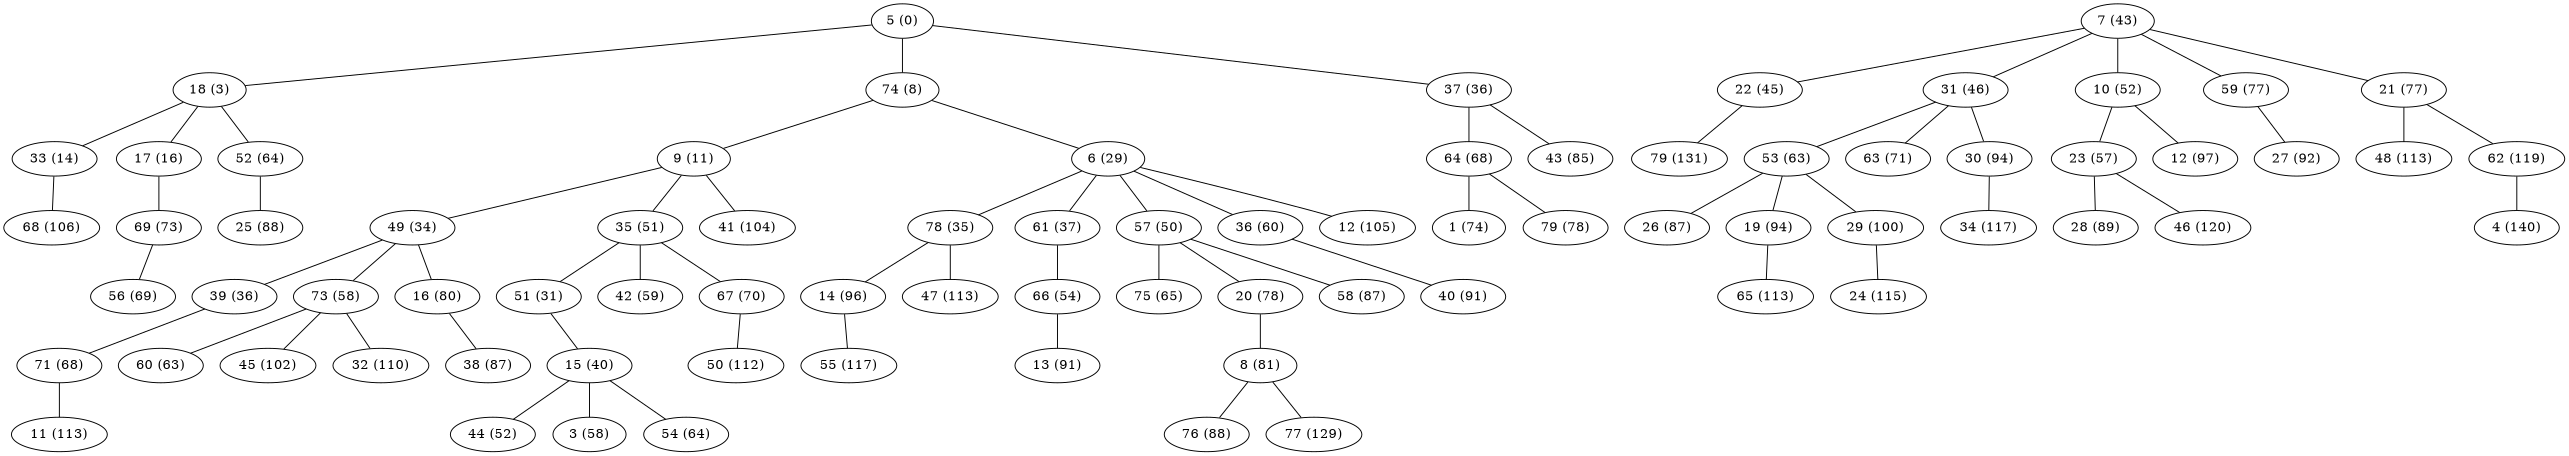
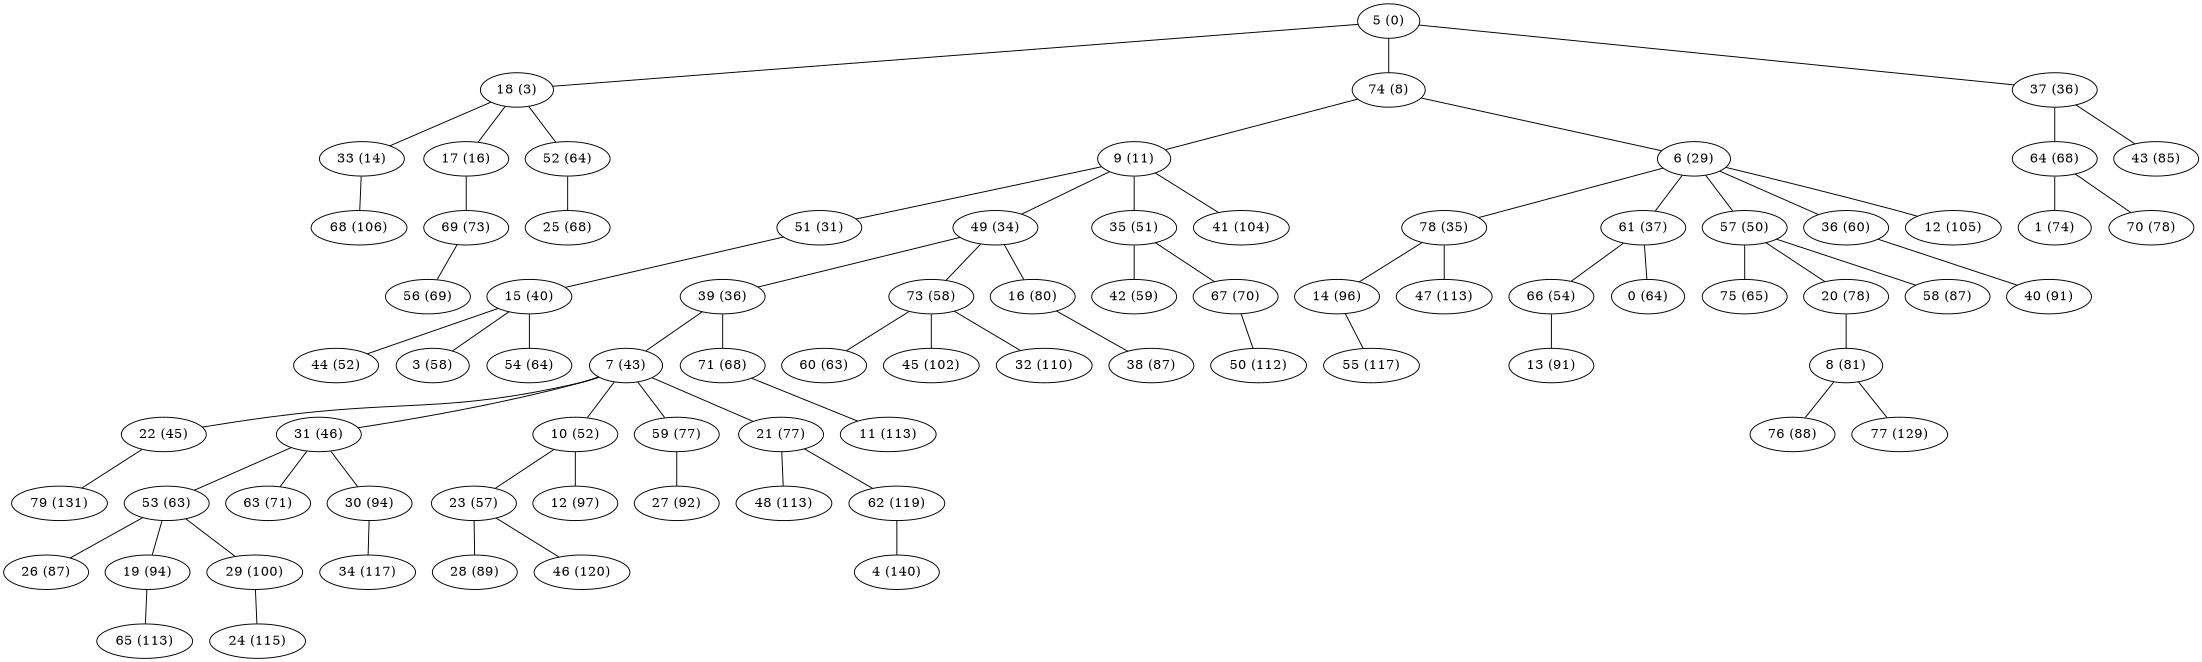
(260, 228) -> (568, 228)
(1566, 228) -> (2151, 228)
(590, 262) -> (979, 193)
none -> (1648, 297)
none -> (674, 331)
